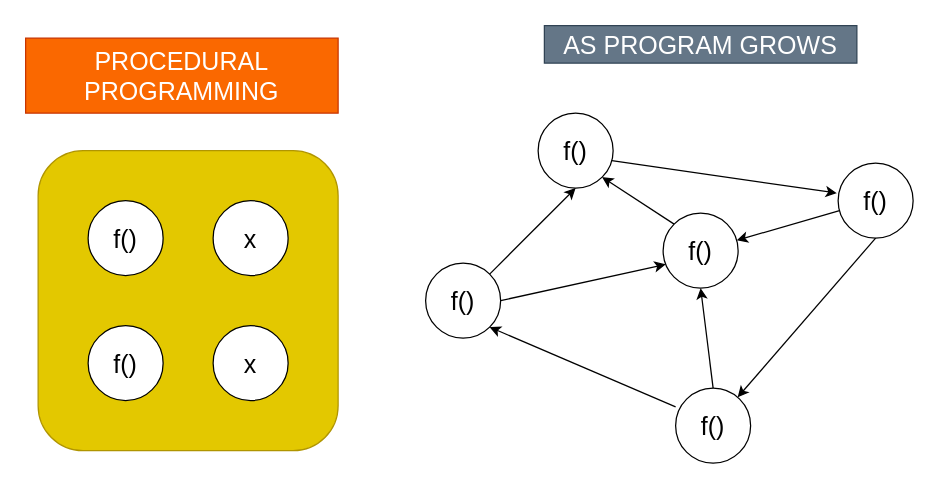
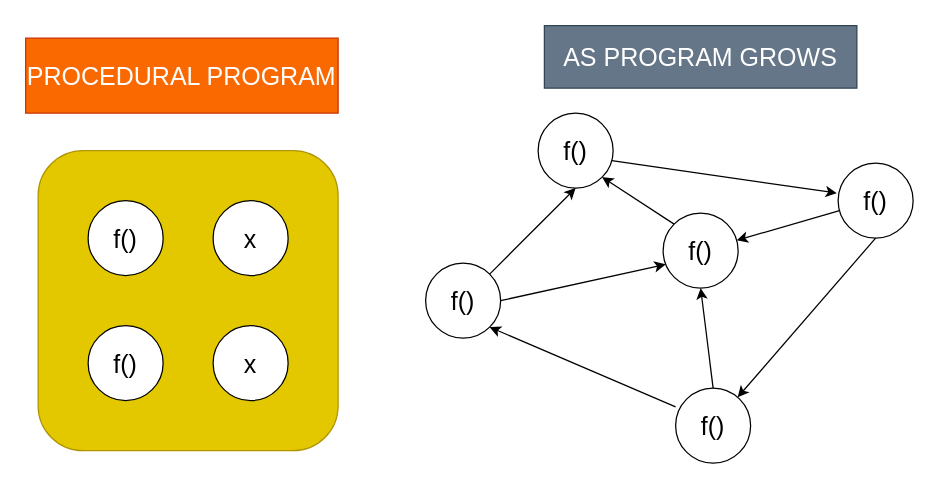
(701, 44) -> (701, 57)
(182, 76) -> (182, 76)
